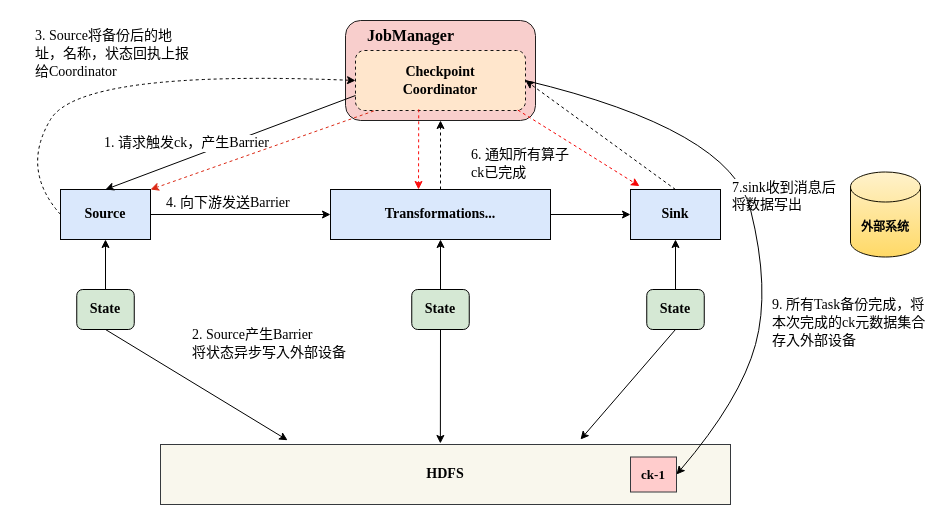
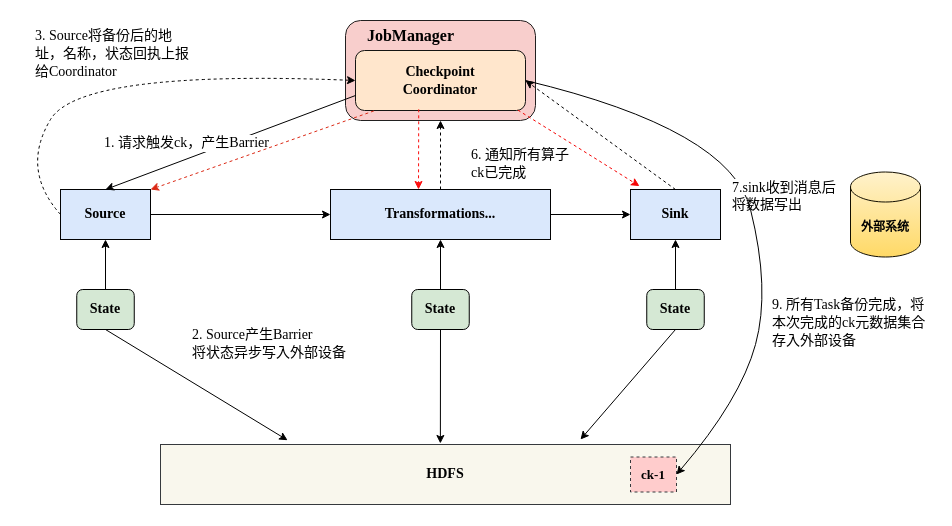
(441, 81) -> (441, 81)
(245, 208) -> none
(654, 475) -> (654, 475)
